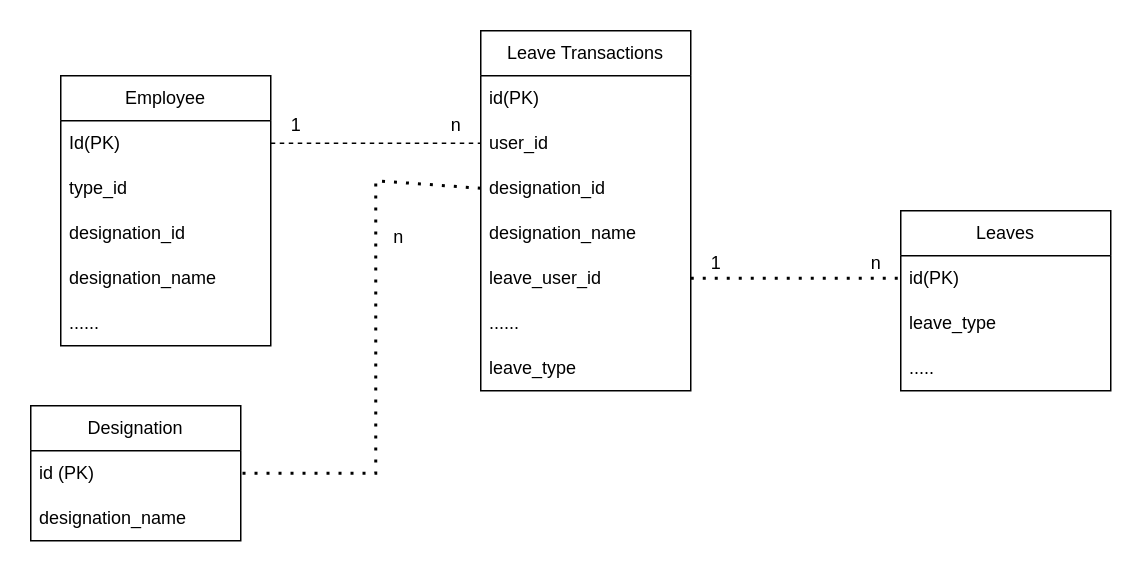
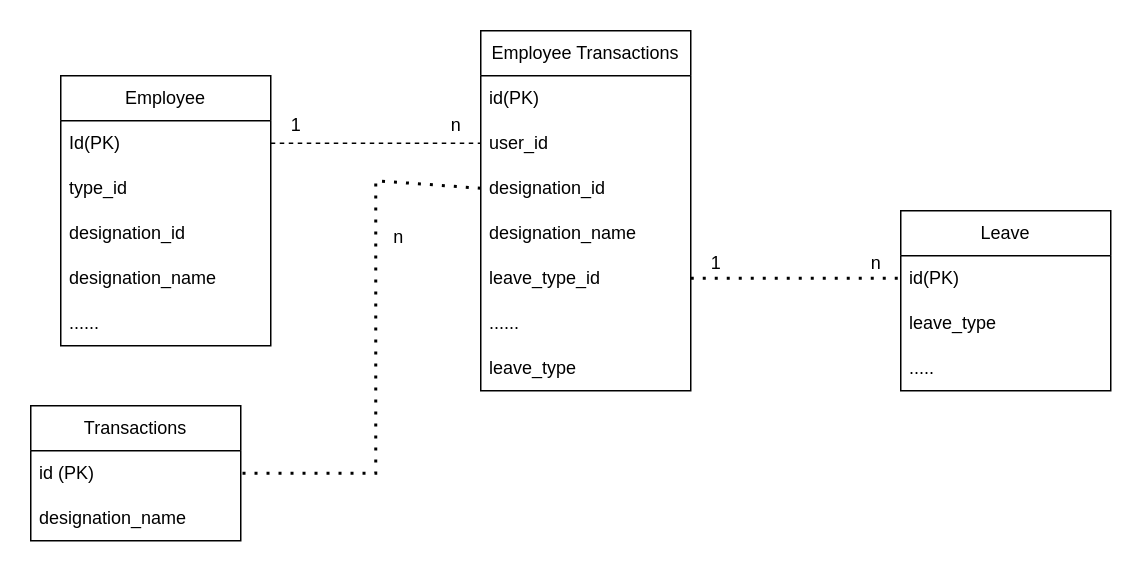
(586, 53) -> (586, 53)
(1006, 233) -> (1006, 233)
(551, 278) -> (551, 278)
(136, 428) -> (136, 428)
